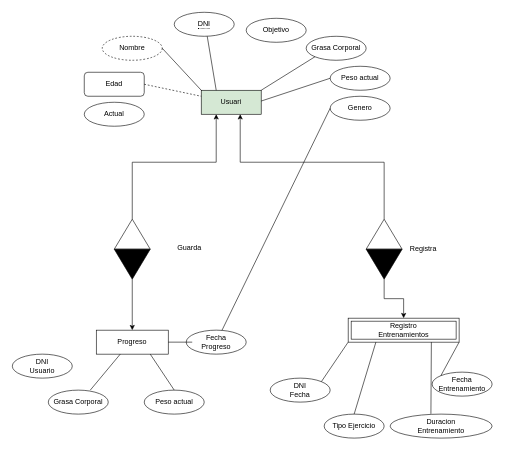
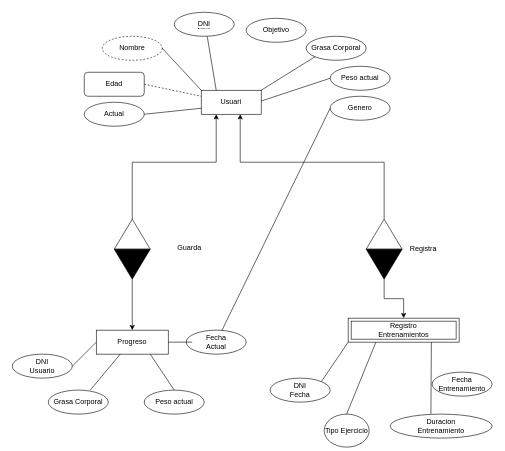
(231, 102) -> (231, 102)
none -> (172, 111)
(216, 342) -> (216, 342)
none -> (84, 355)
(450, 359) -> none
(354, 426) -> (347, 431)
